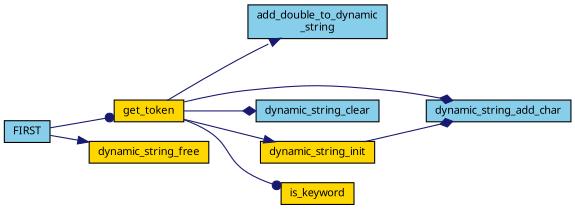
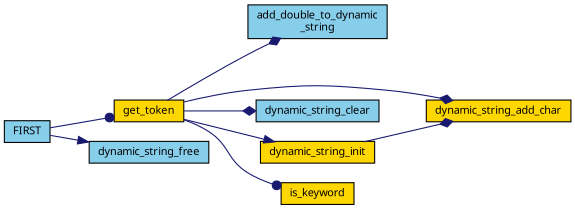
(217, 71) -> (217, 71)
(499, 111) -> (499, 111)
(149, 152) -> (149, 152)
